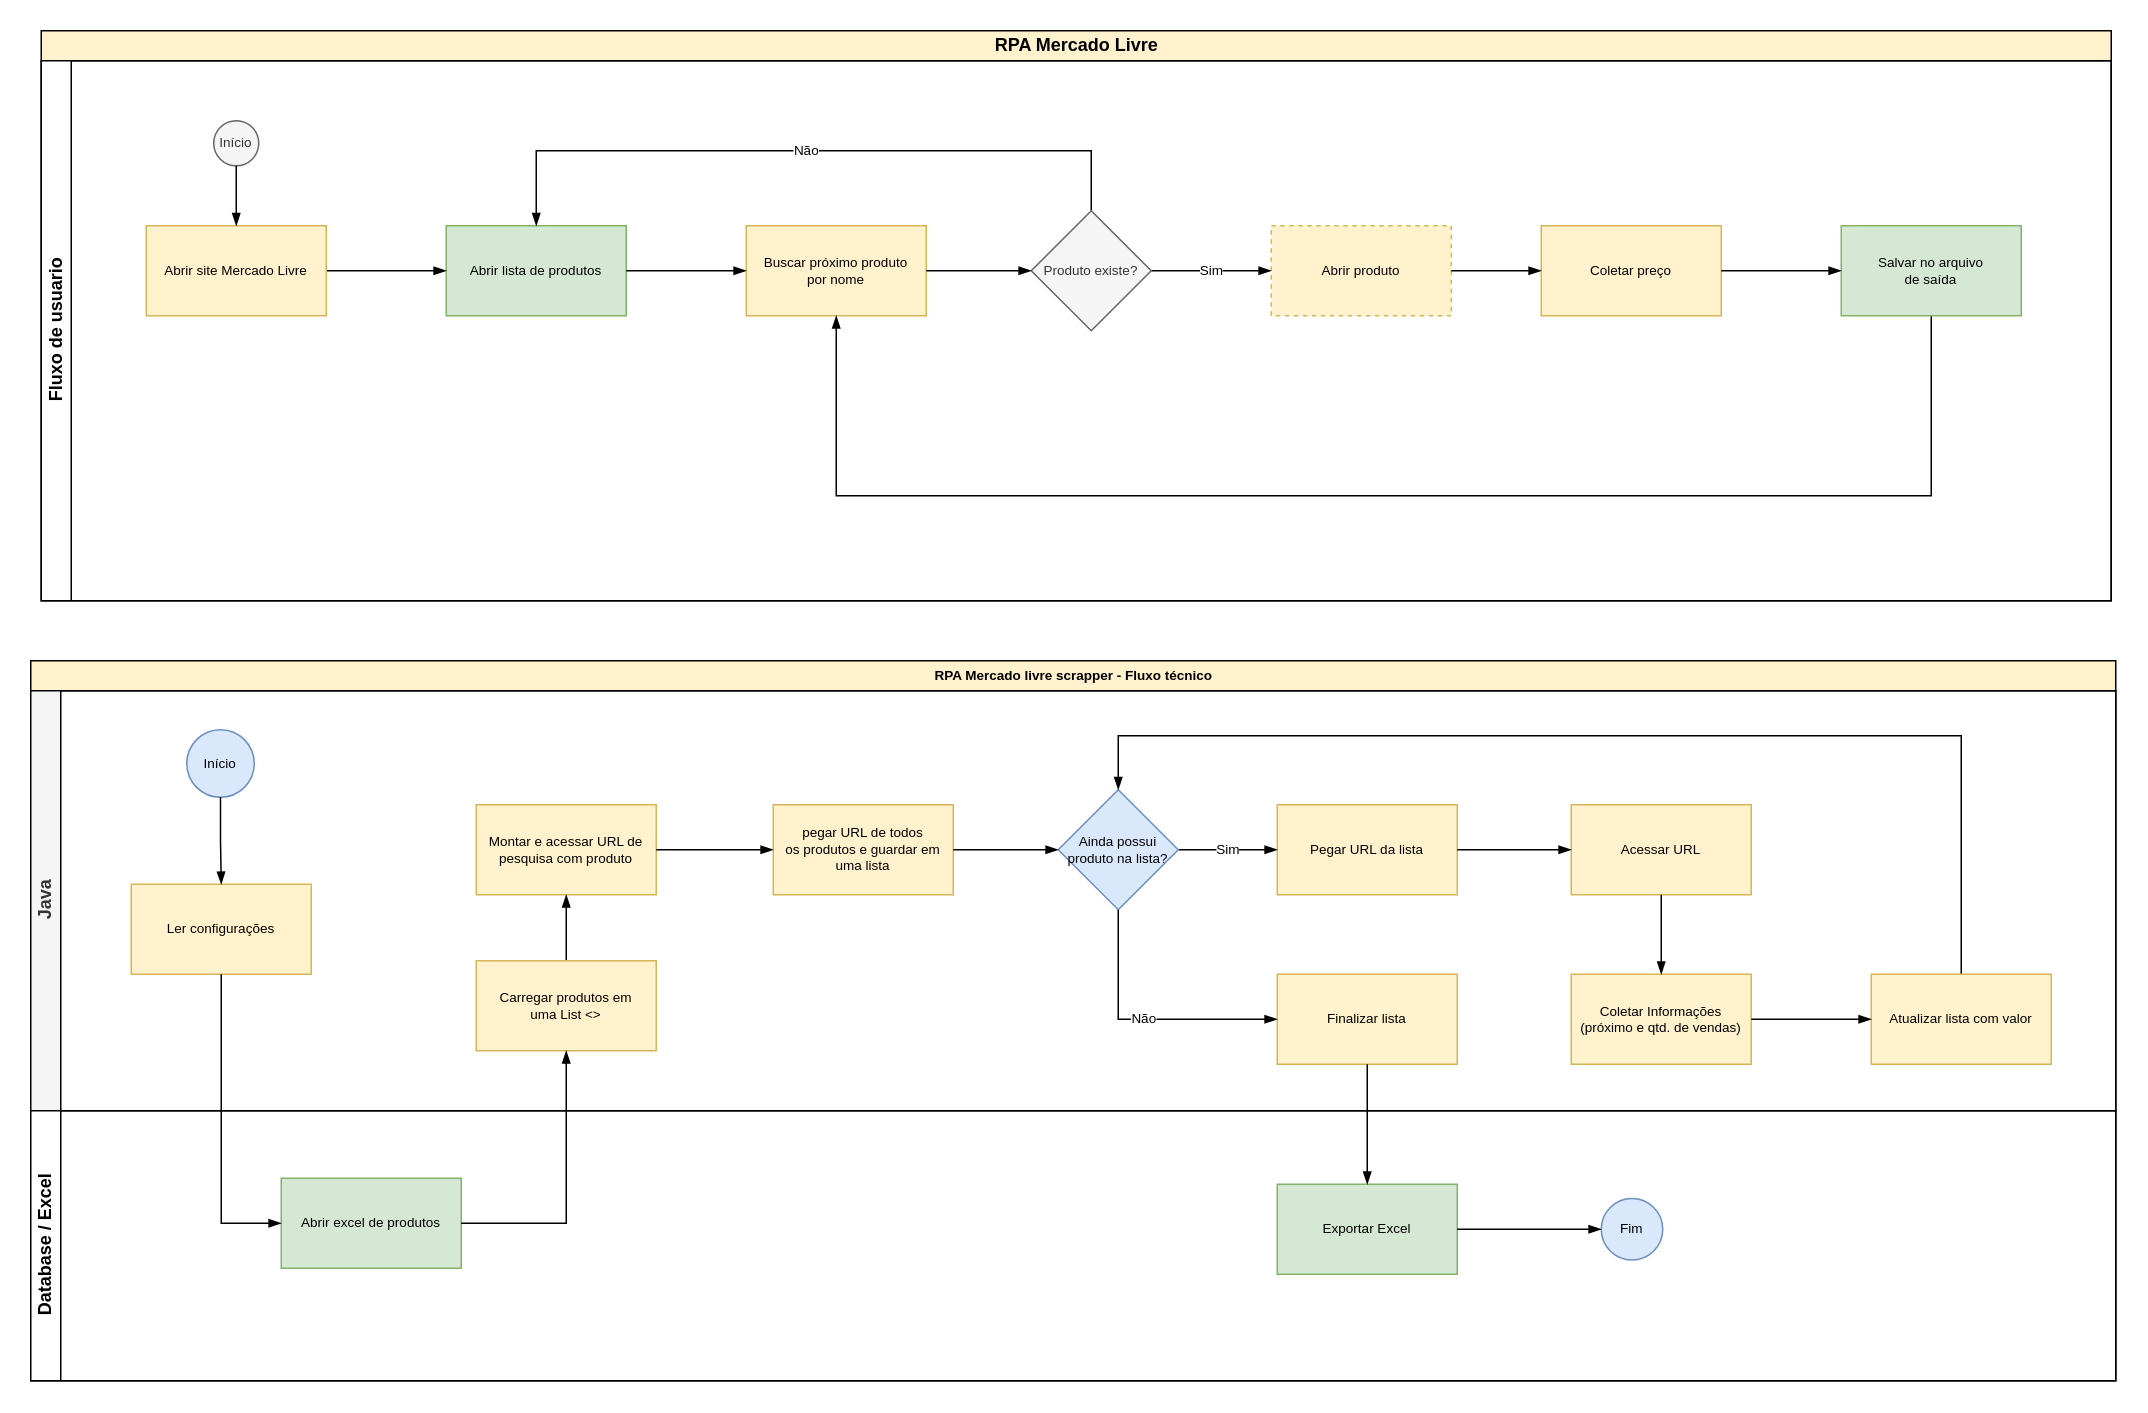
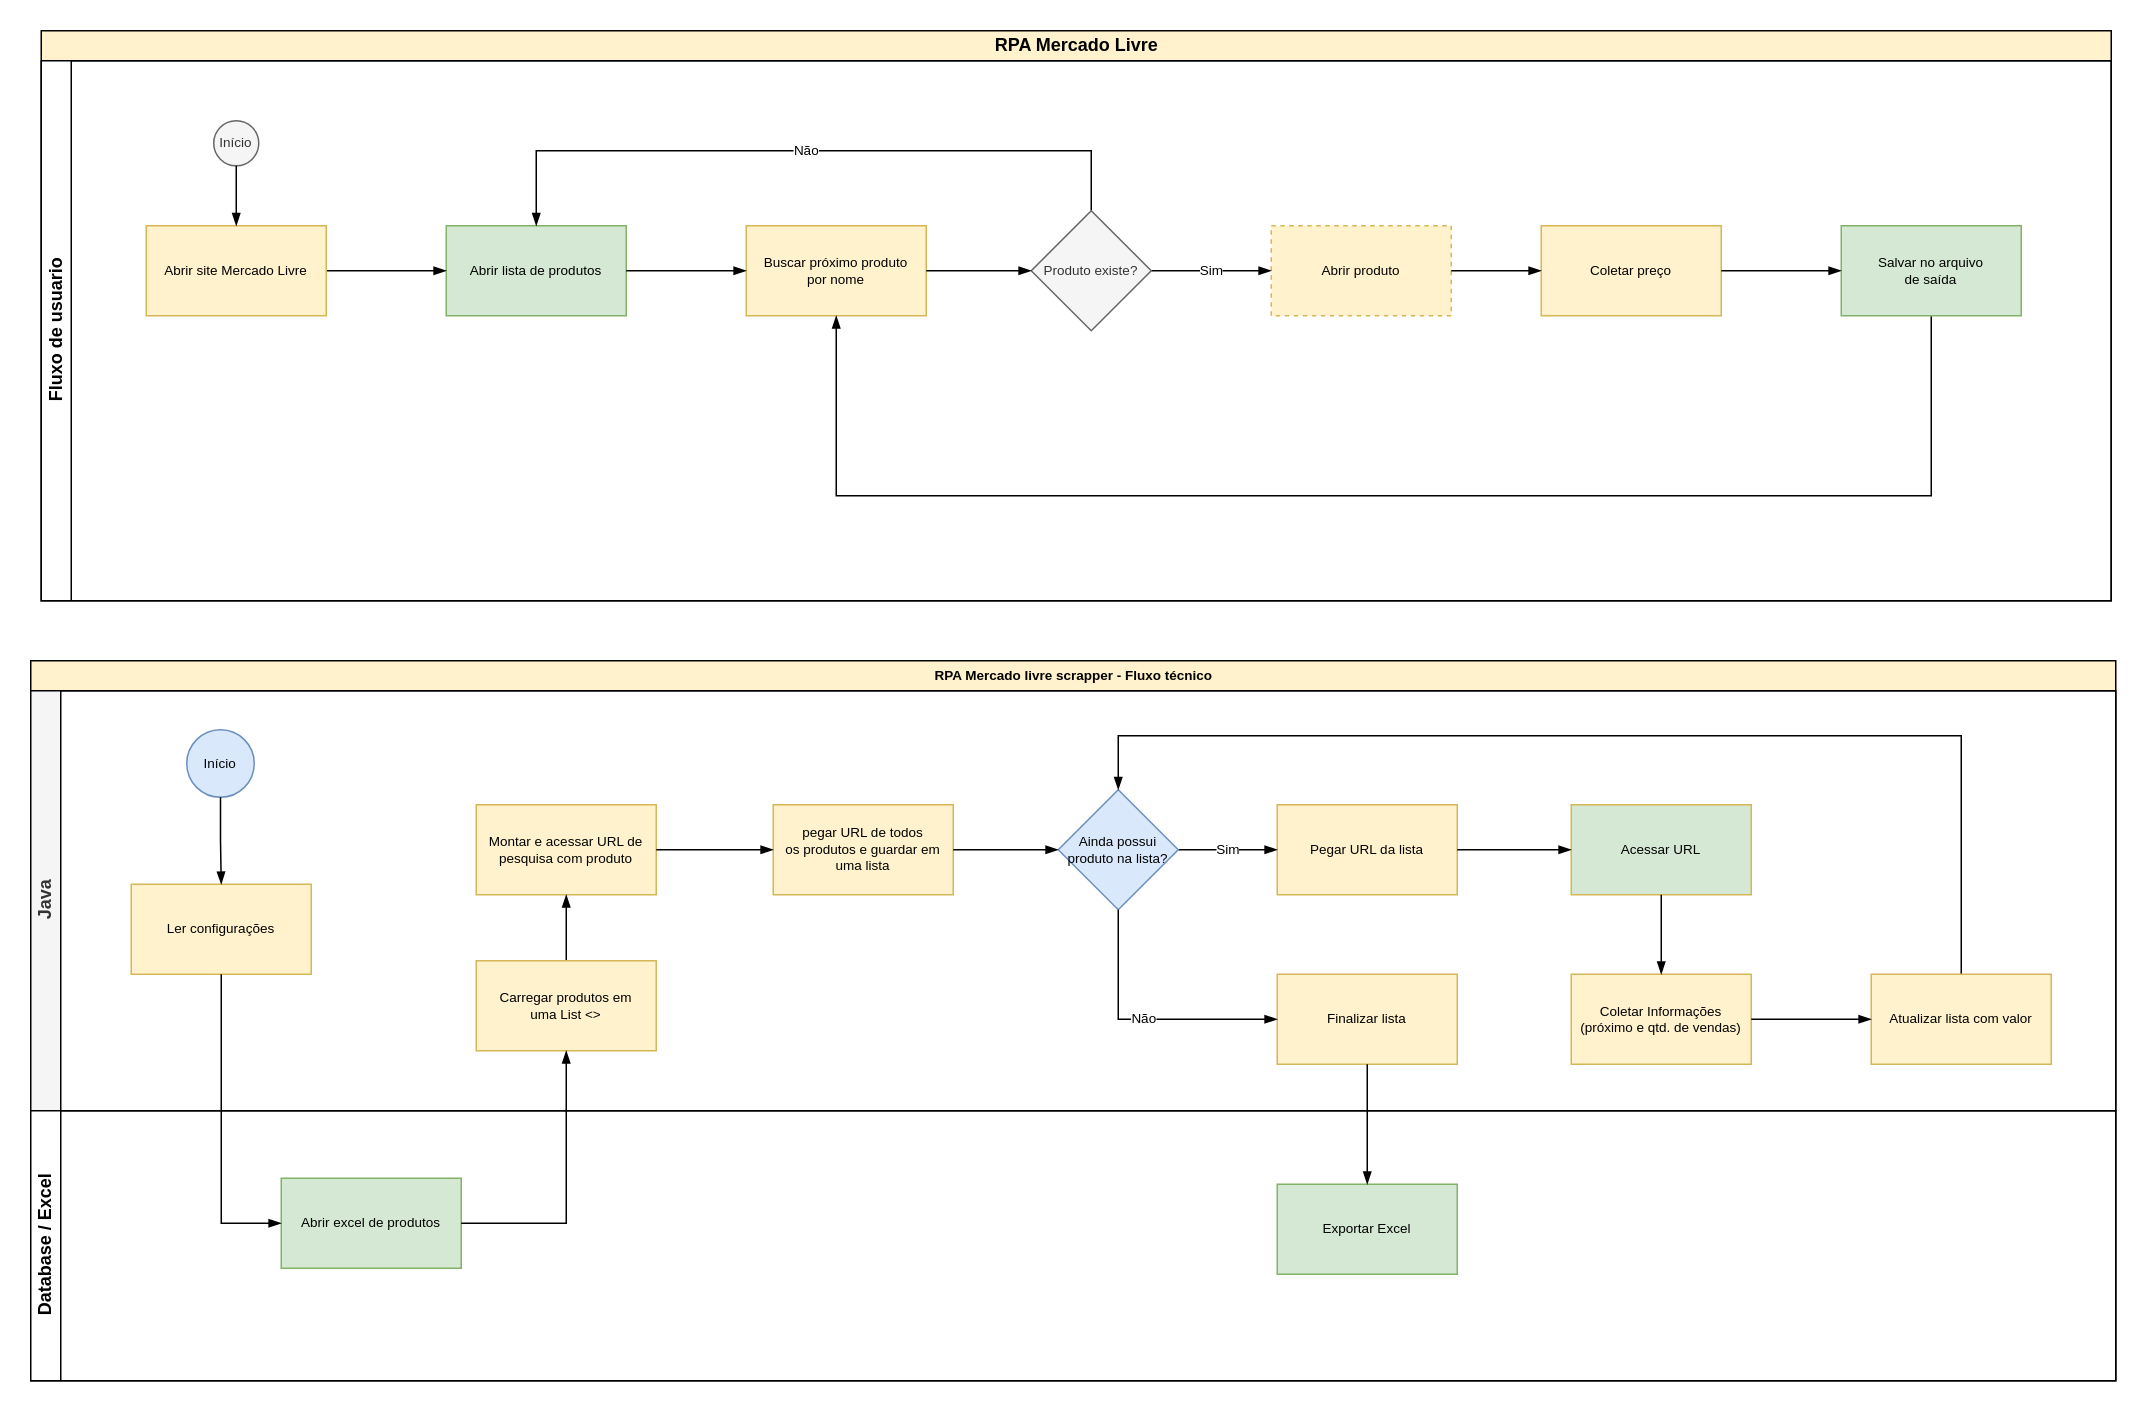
(1661, 850) -> (1661, 850)
(1523, 1229) -> none
(1632, 1229) -> none
